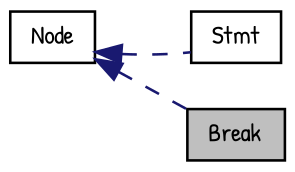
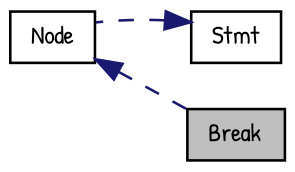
(156, 54) -> (130, 20)
